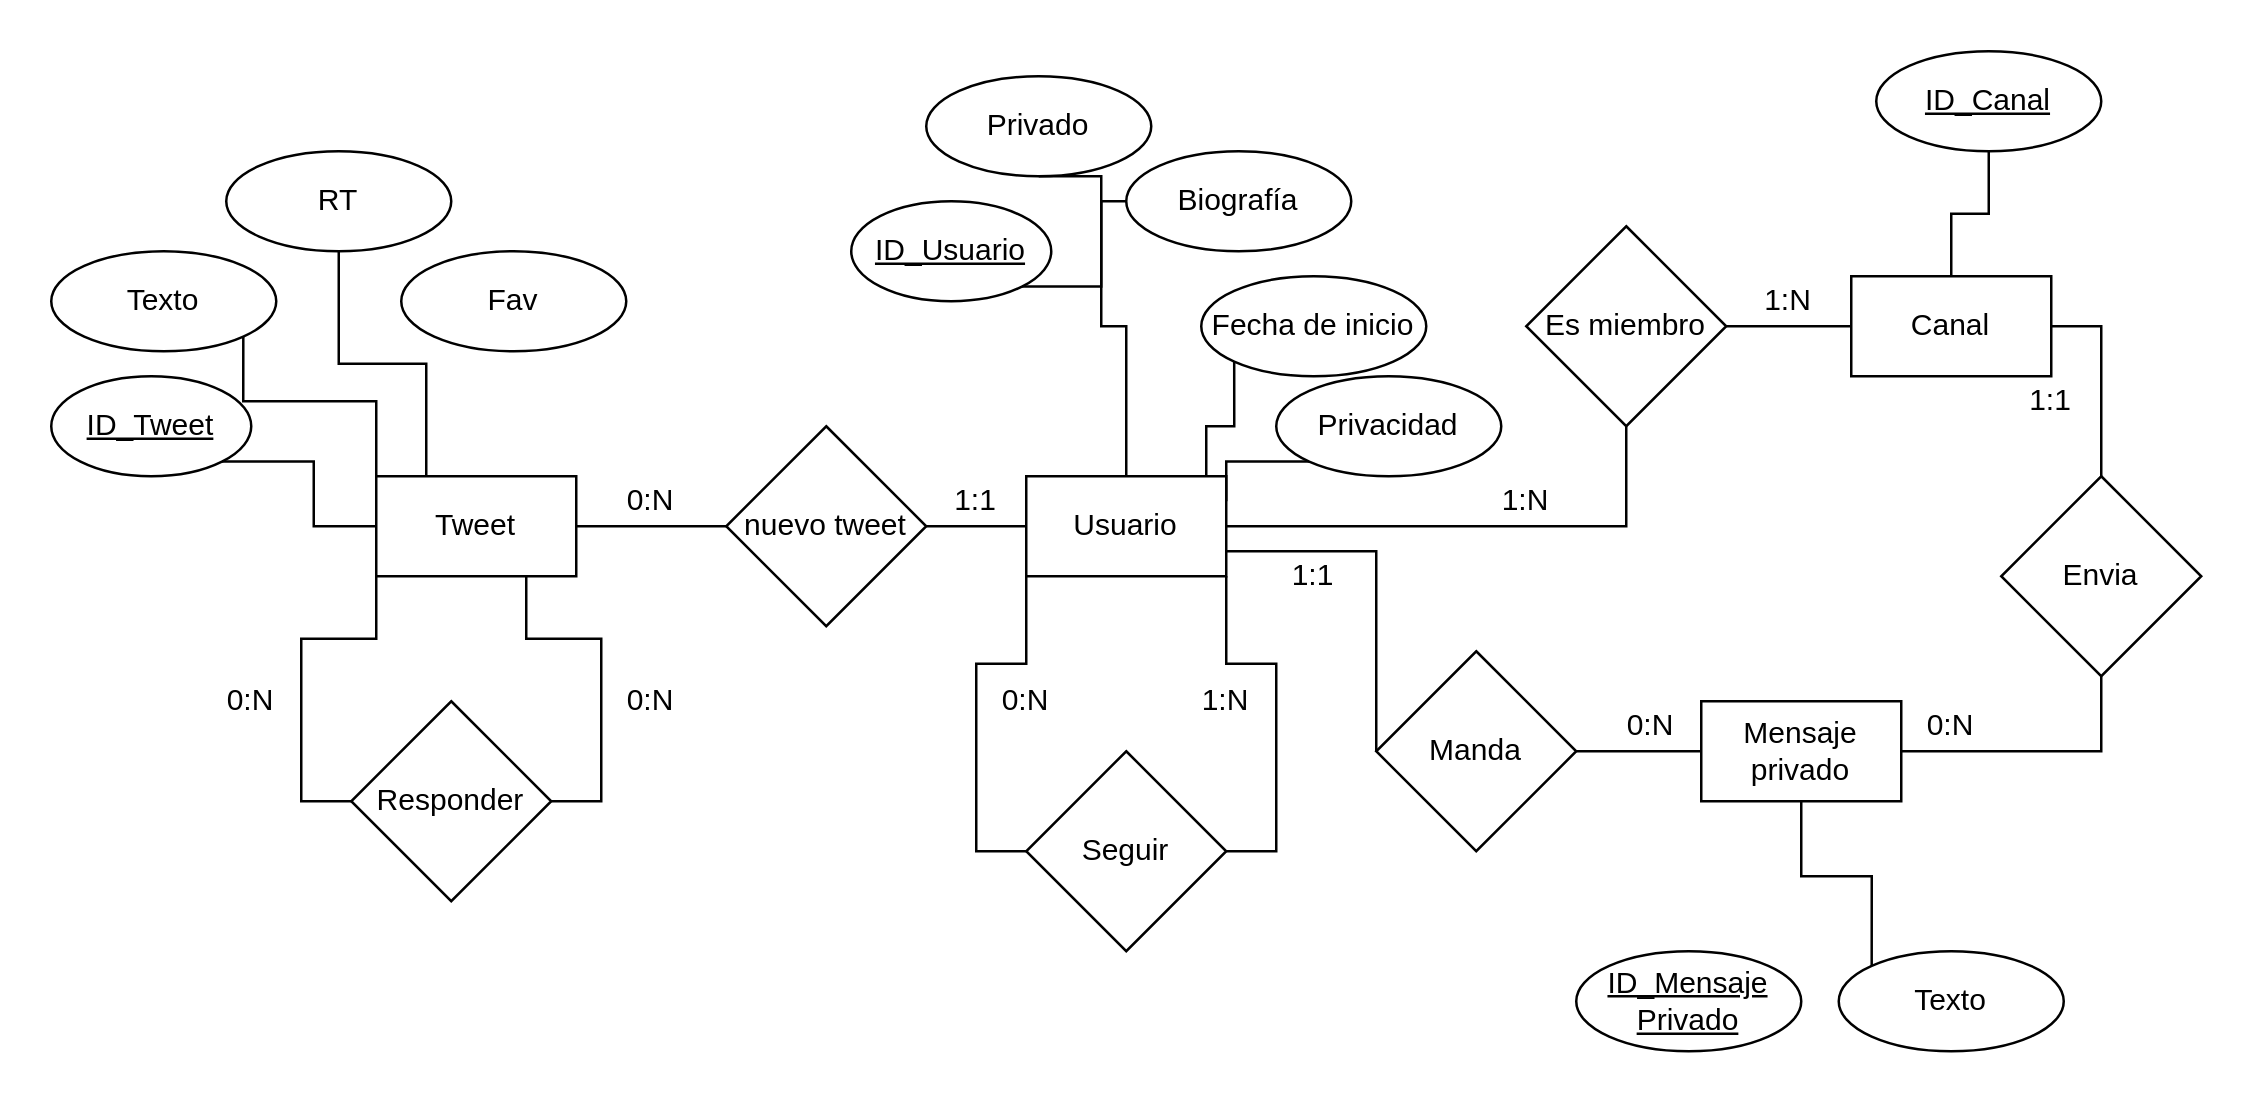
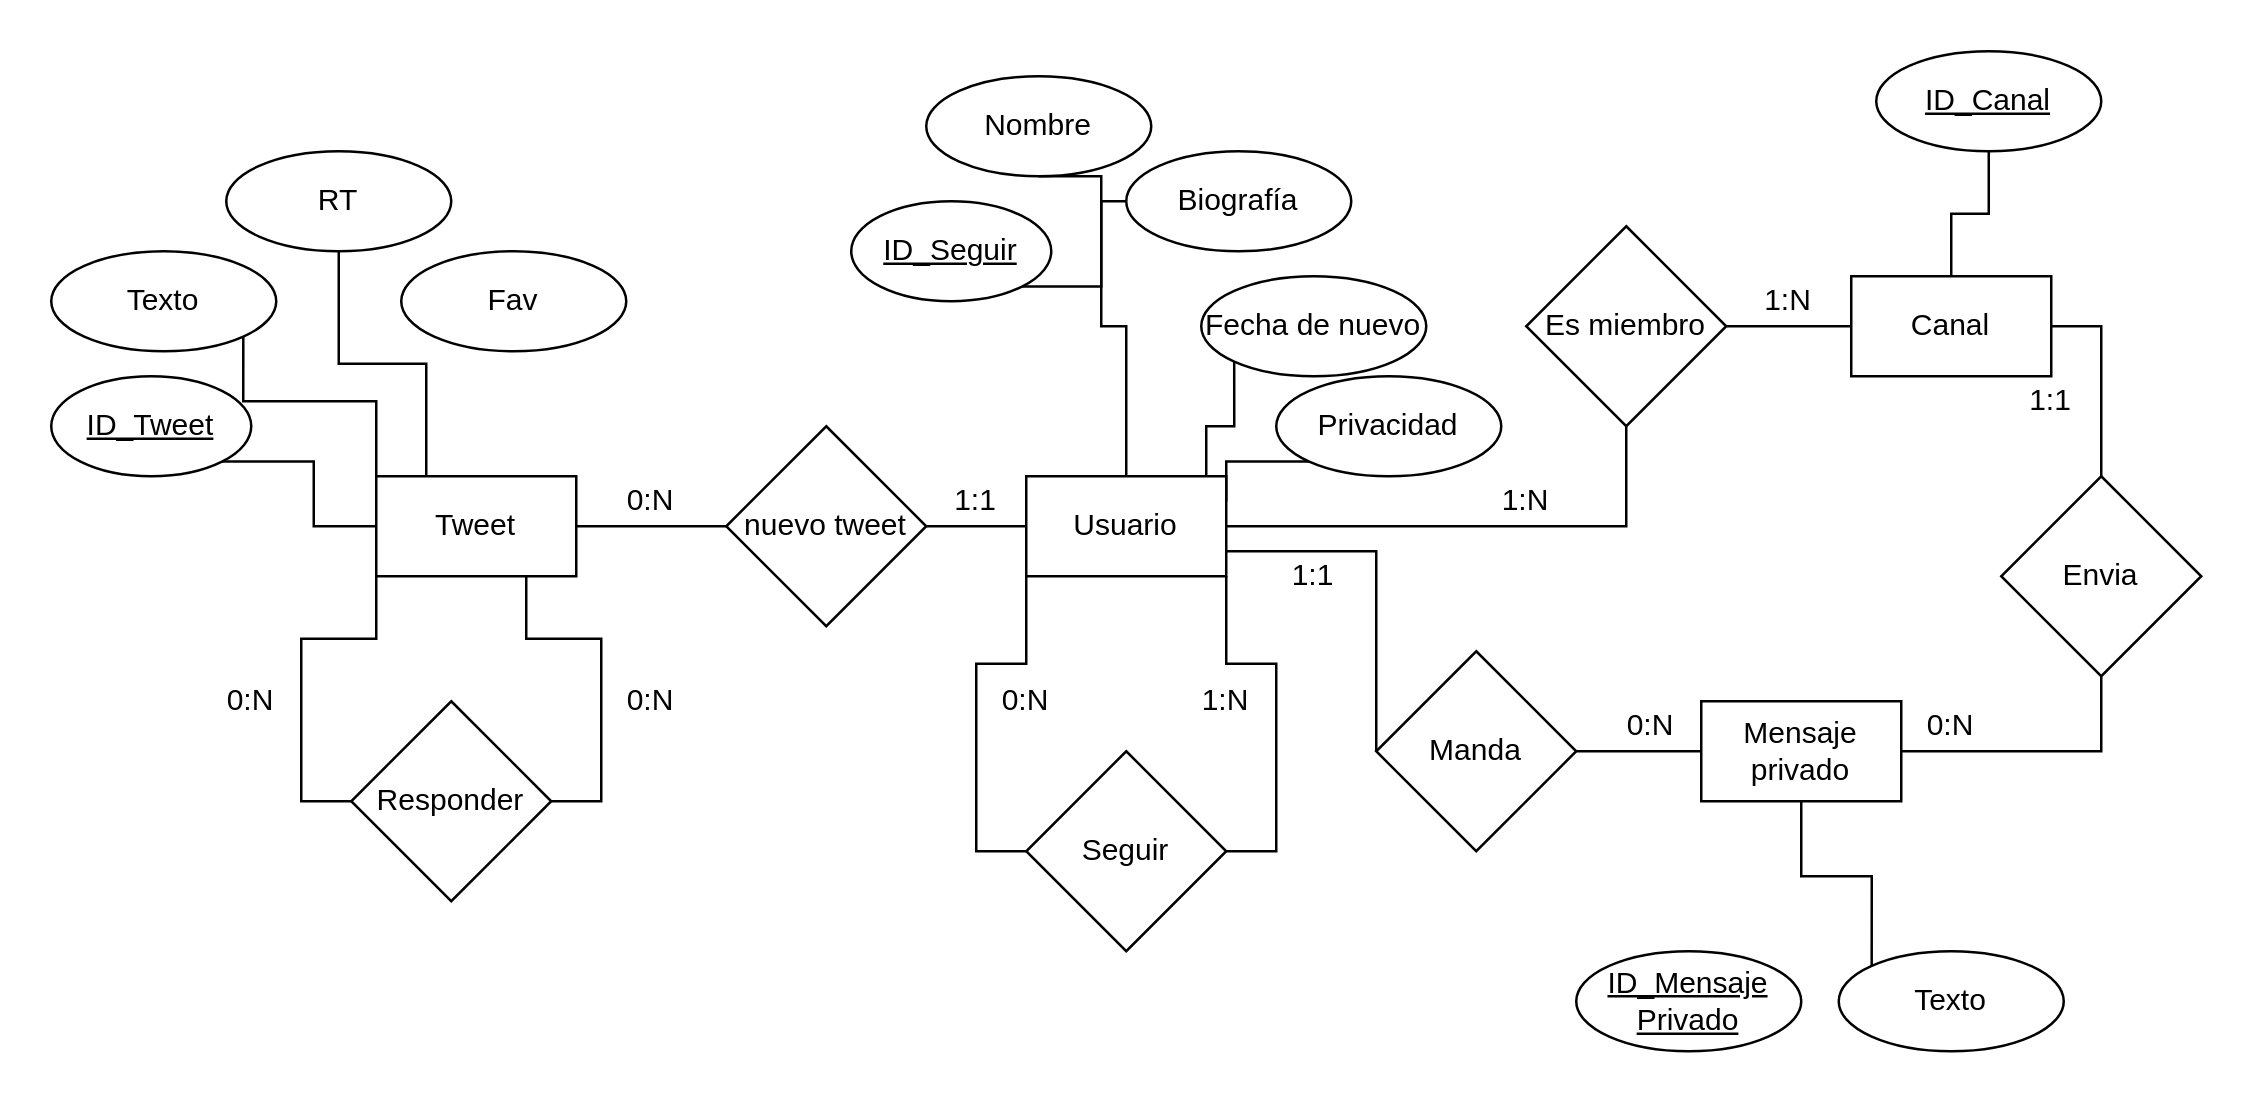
(1039, 126) -> (1039, 126)
(951, 251) -> (951, 251)
(1314, 326) -> (1314, 326)
